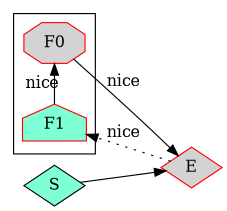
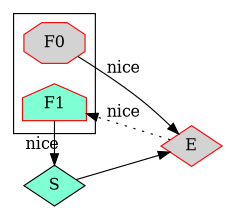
(54, 90) -> (54, 141)
